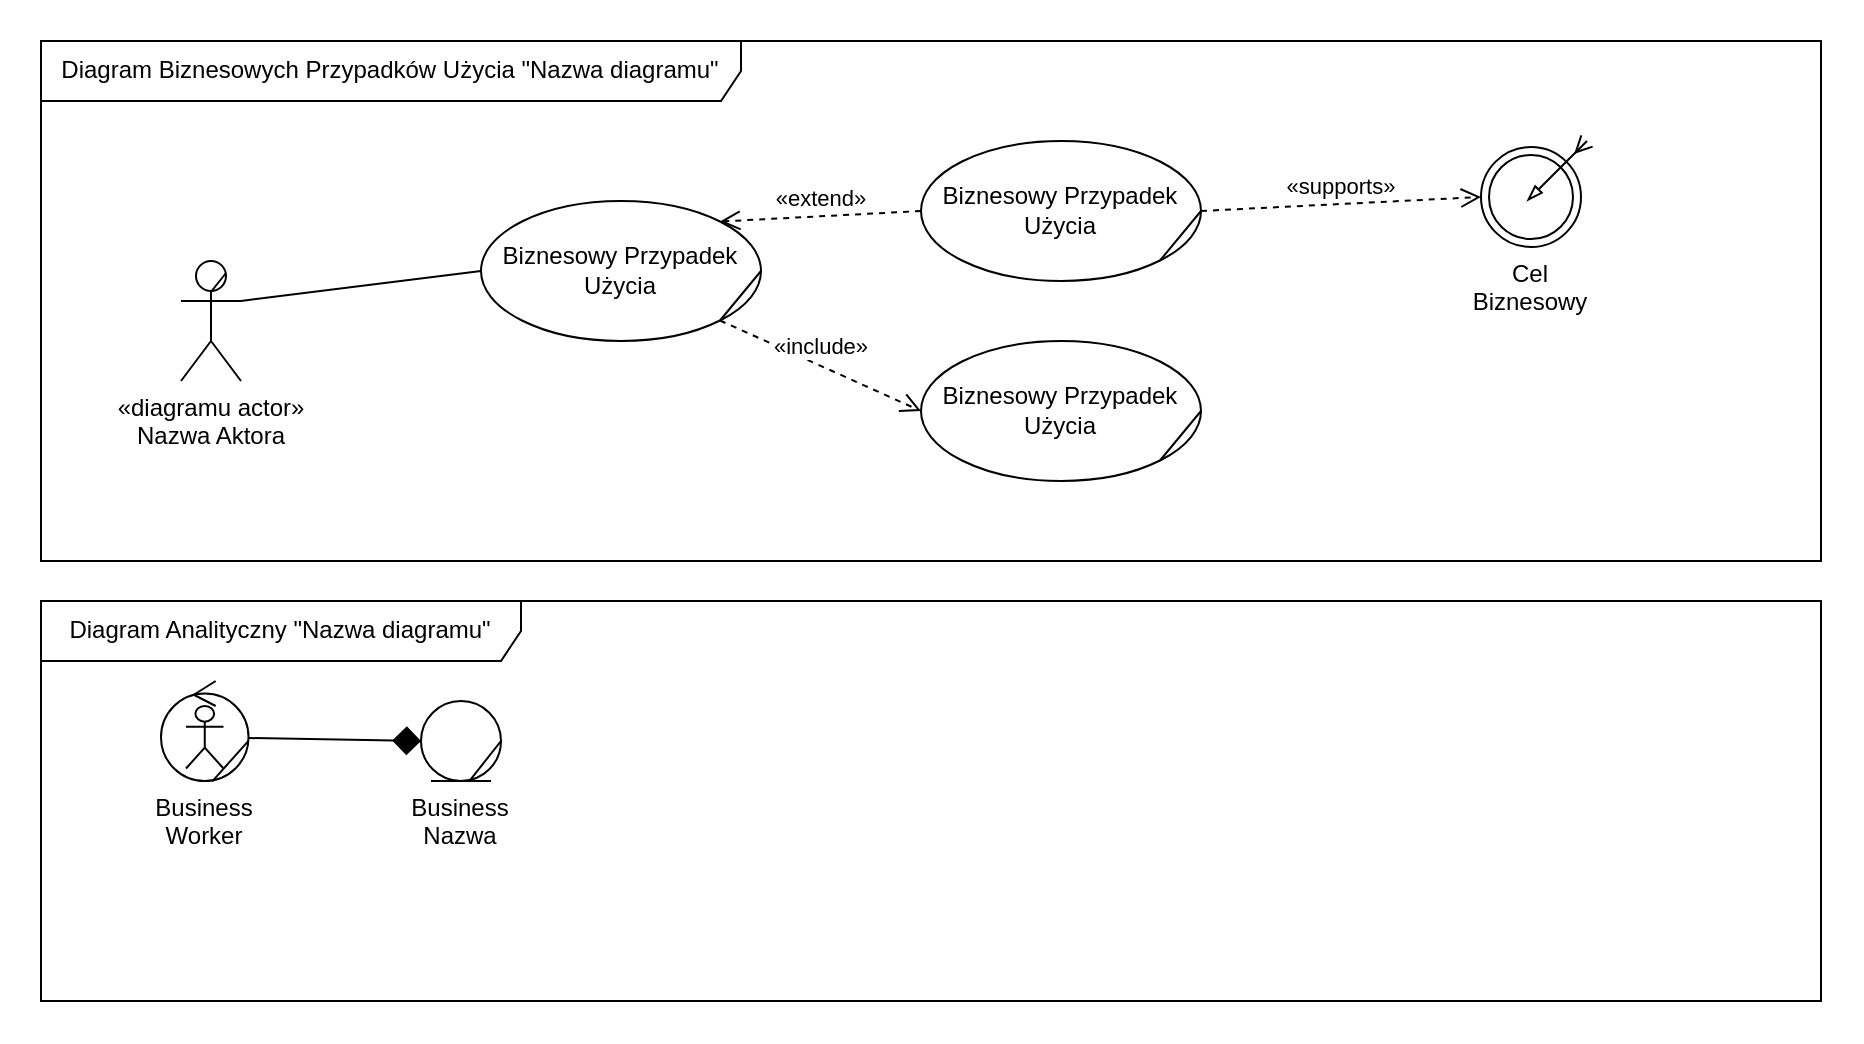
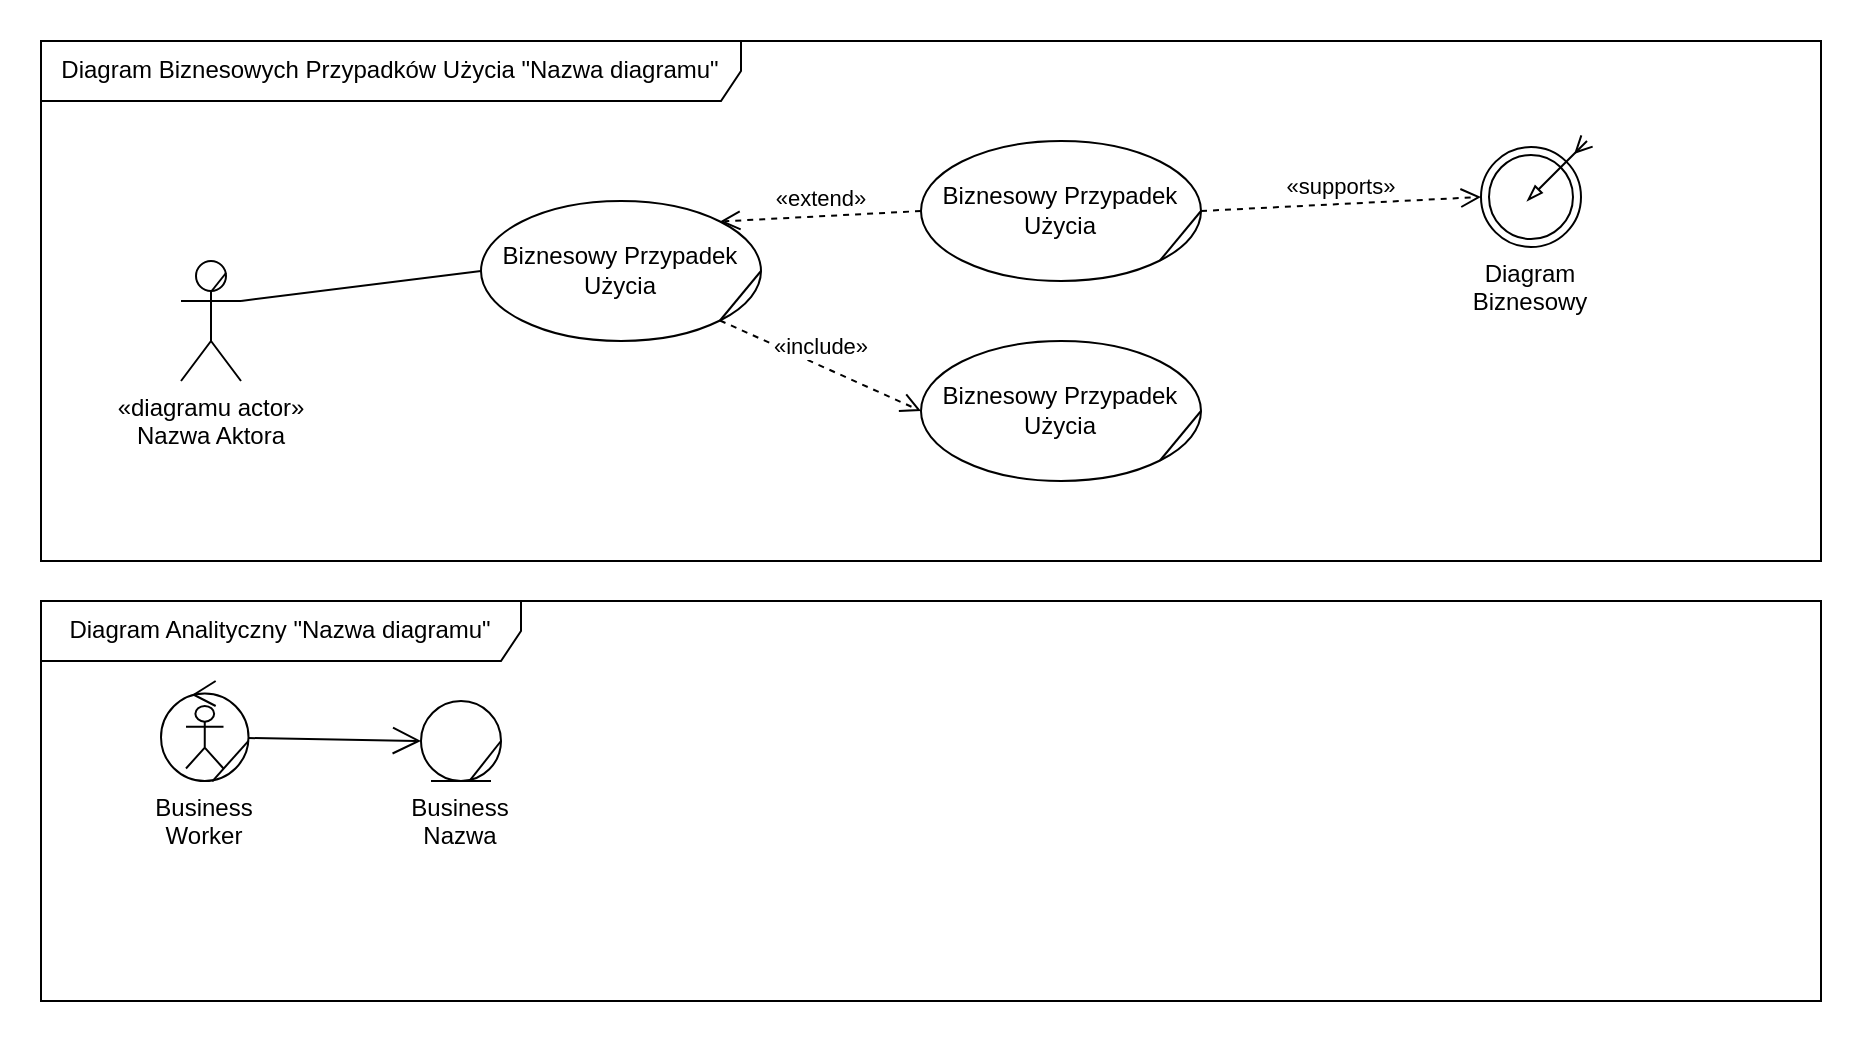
(1531, 290) -> (1531, 304)
(393, 741) -> (405, 741)
